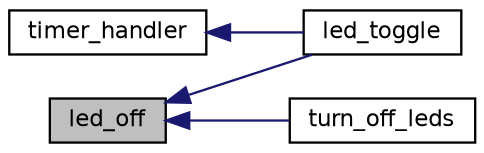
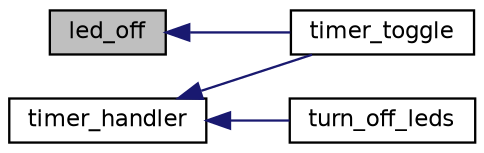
(382, 32) -> (382, 32)
(240, 121) -> (260, 121)
